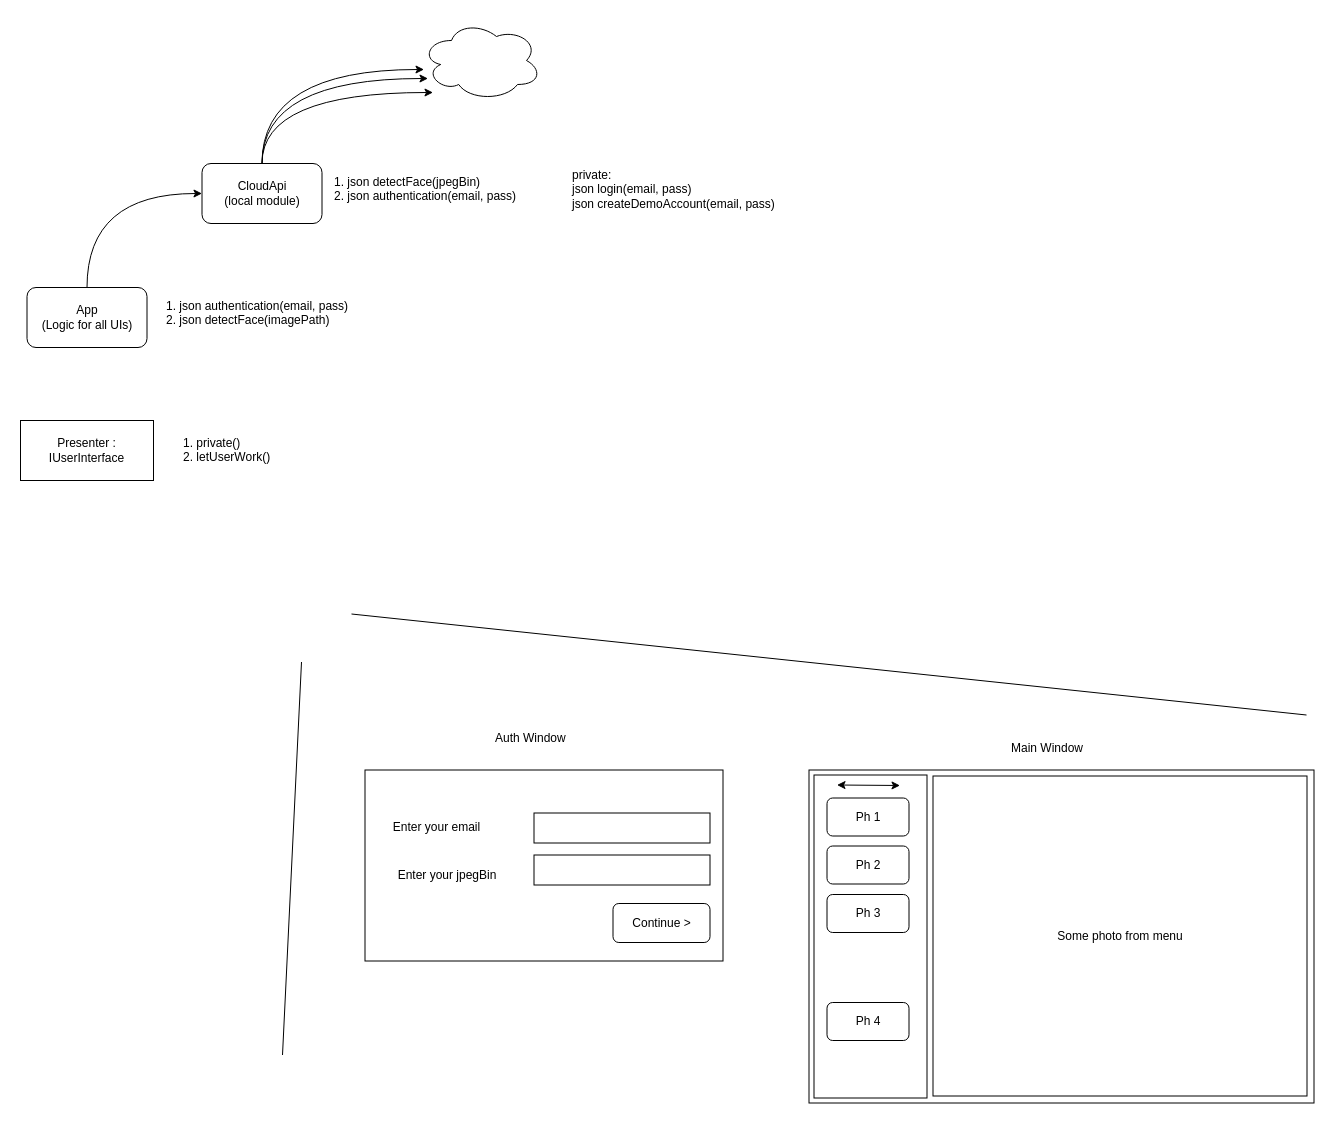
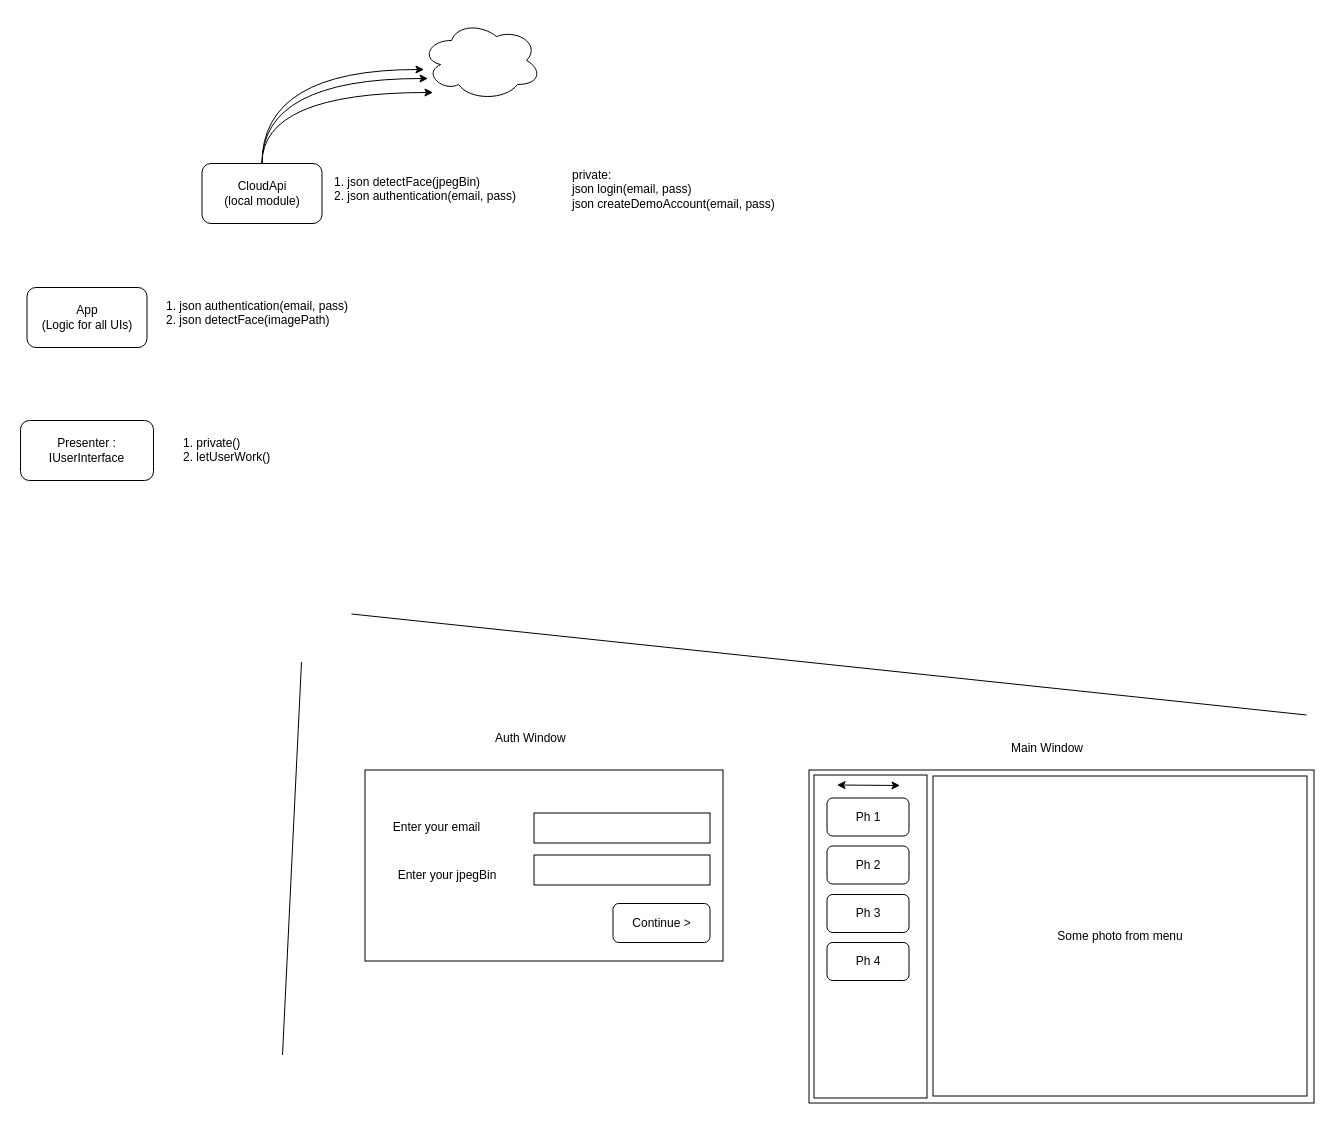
(117, 215) -> none
(87, 451) -> (87, 451)
(868, 1022) -> (868, 962)
